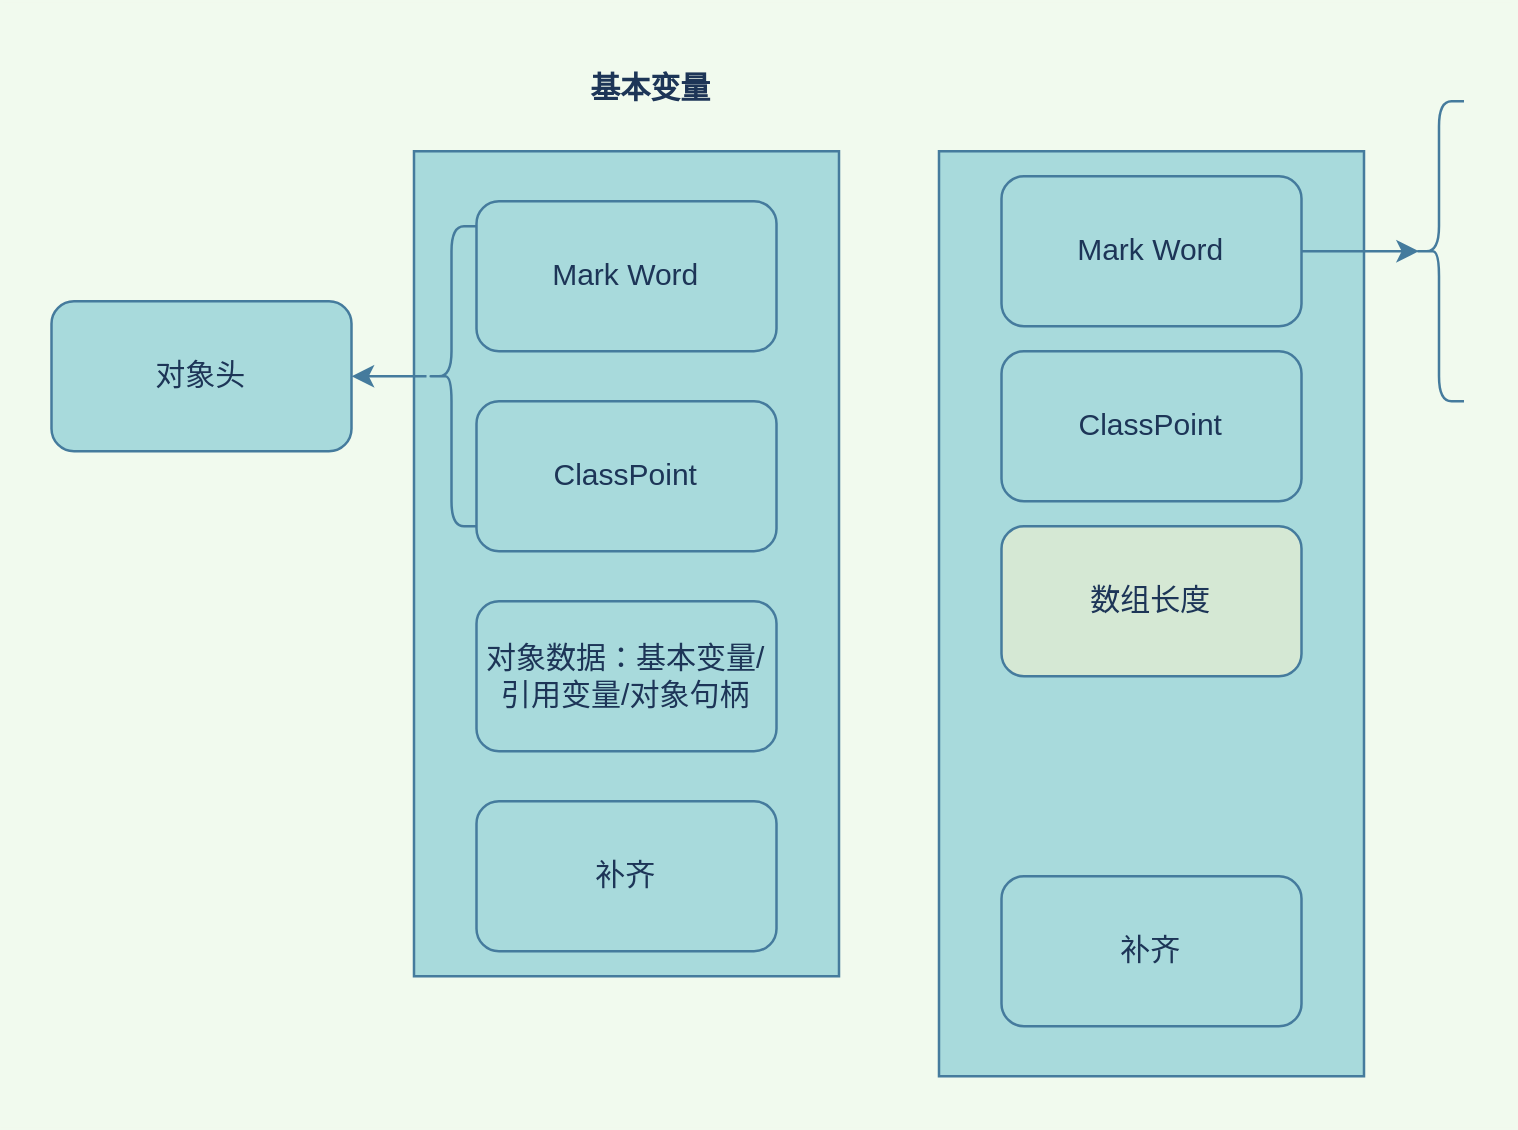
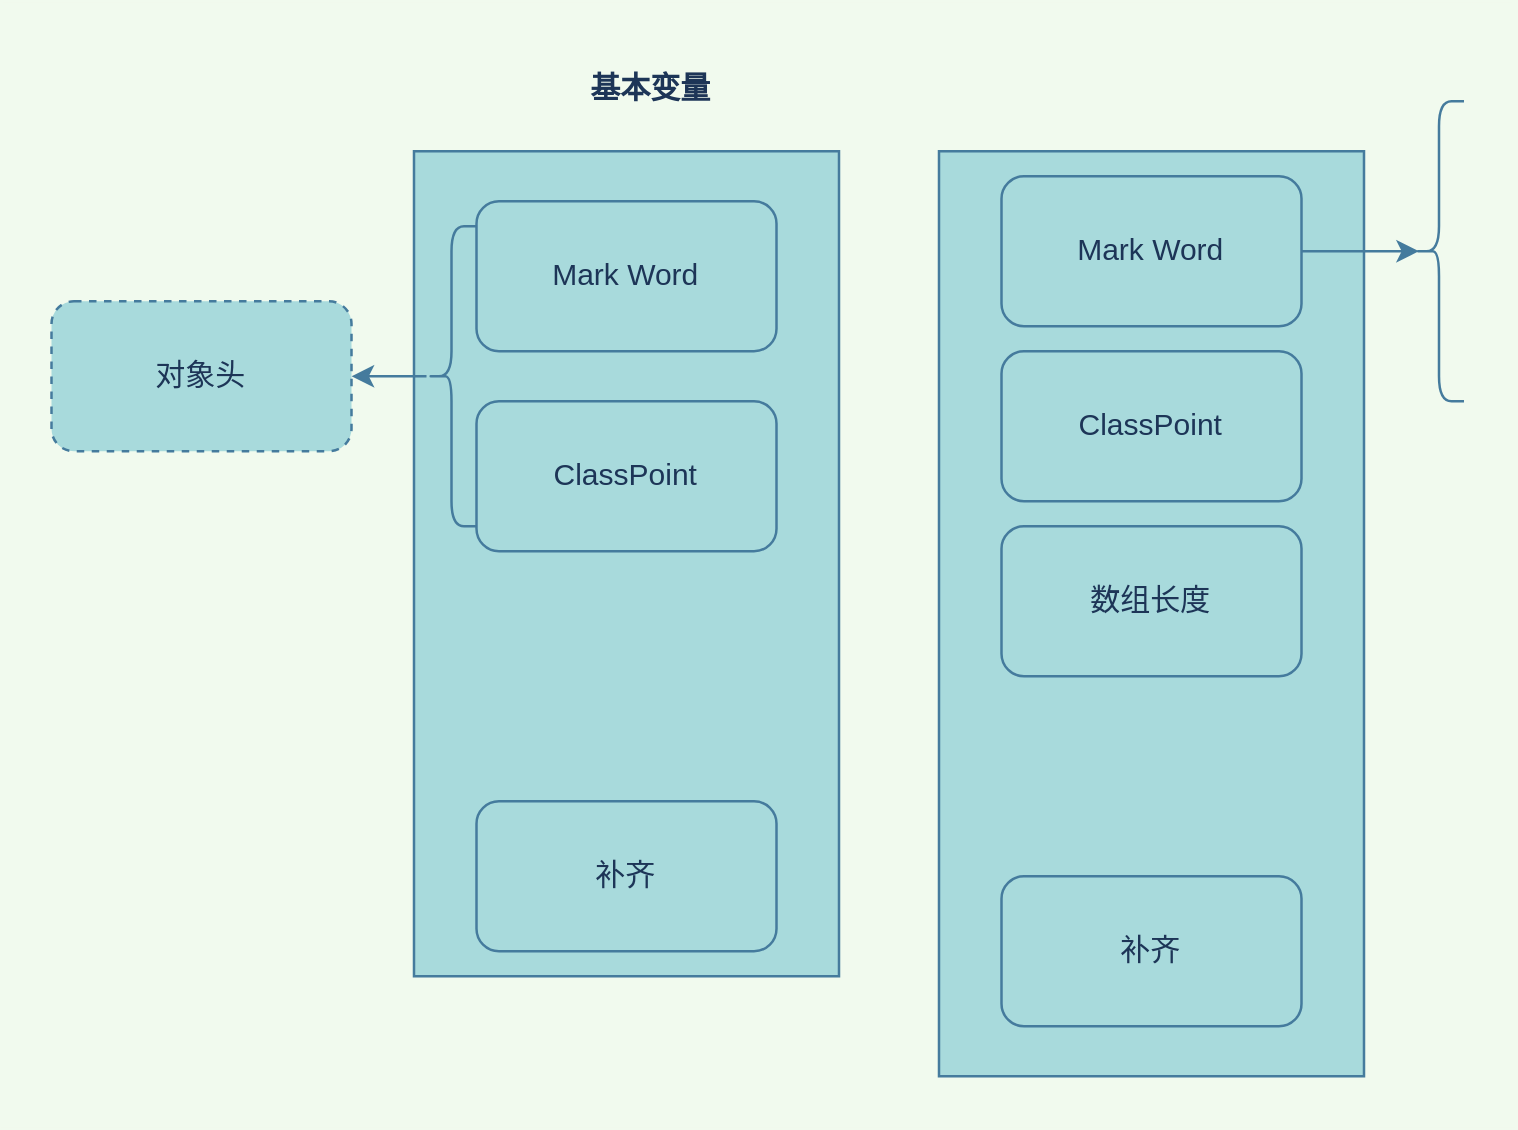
(201, 376) -> (201, 376)
(1151, 601) -> (1151, 601)
(626, 676) -> none
